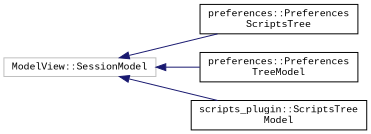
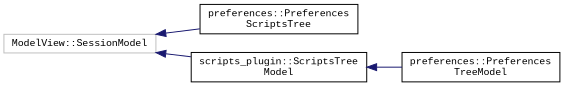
(183, 67) -> (389, 67)
